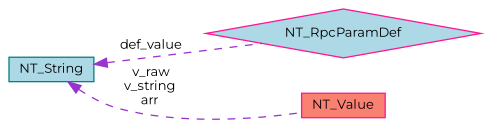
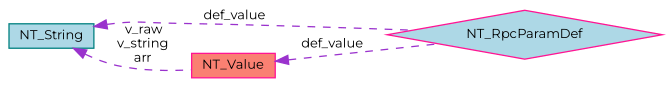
none -> (363, 52)
